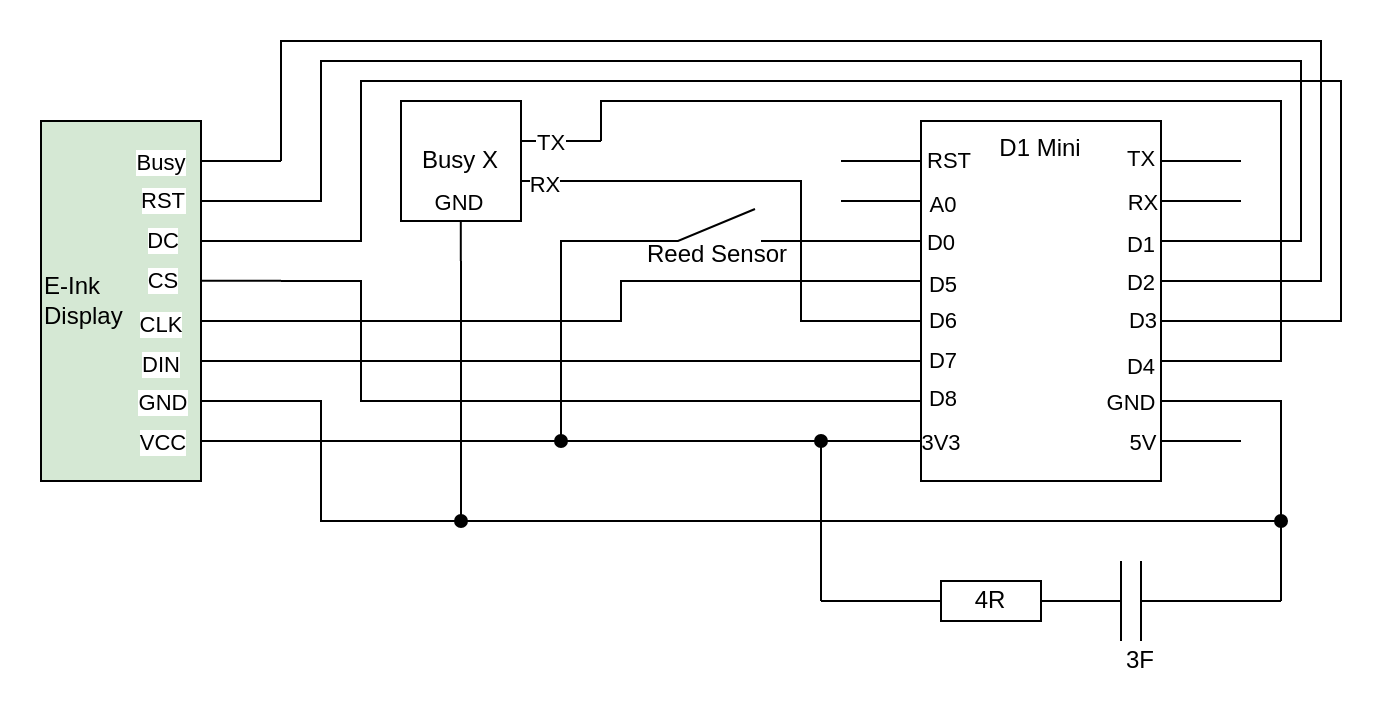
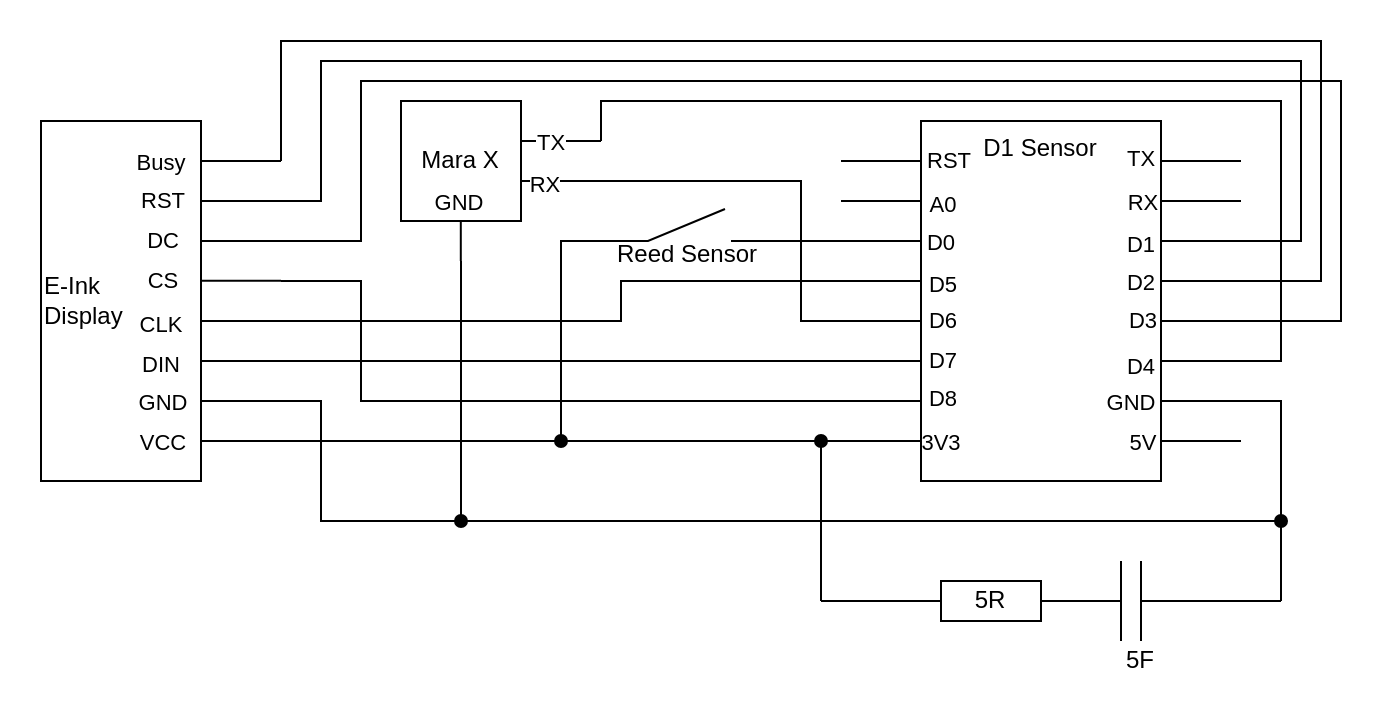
(1041, 149) -> (1041, 149)
(461, 161) -> (461, 161)
(716, 225) -> (686, 225)
(121, 301) -> (121, 301)
(991, 601) -> (991, 601)
(1141, 661) -> (1141, 661)
